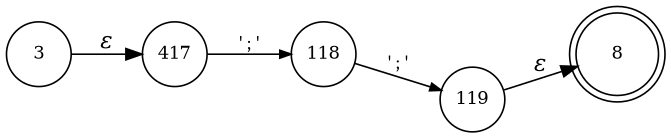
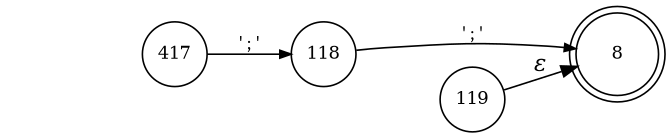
(39, 54) -> none
(392, 75) -> (460, 44)
